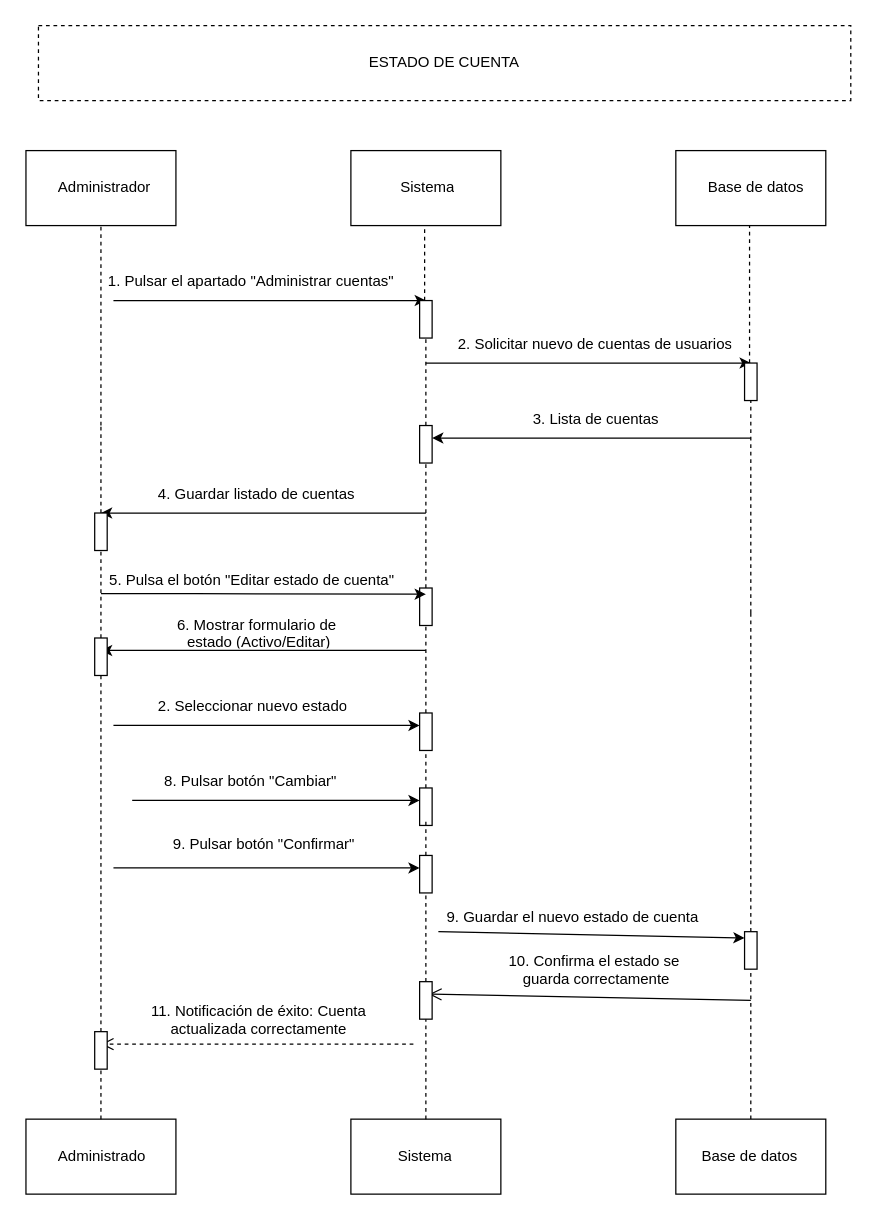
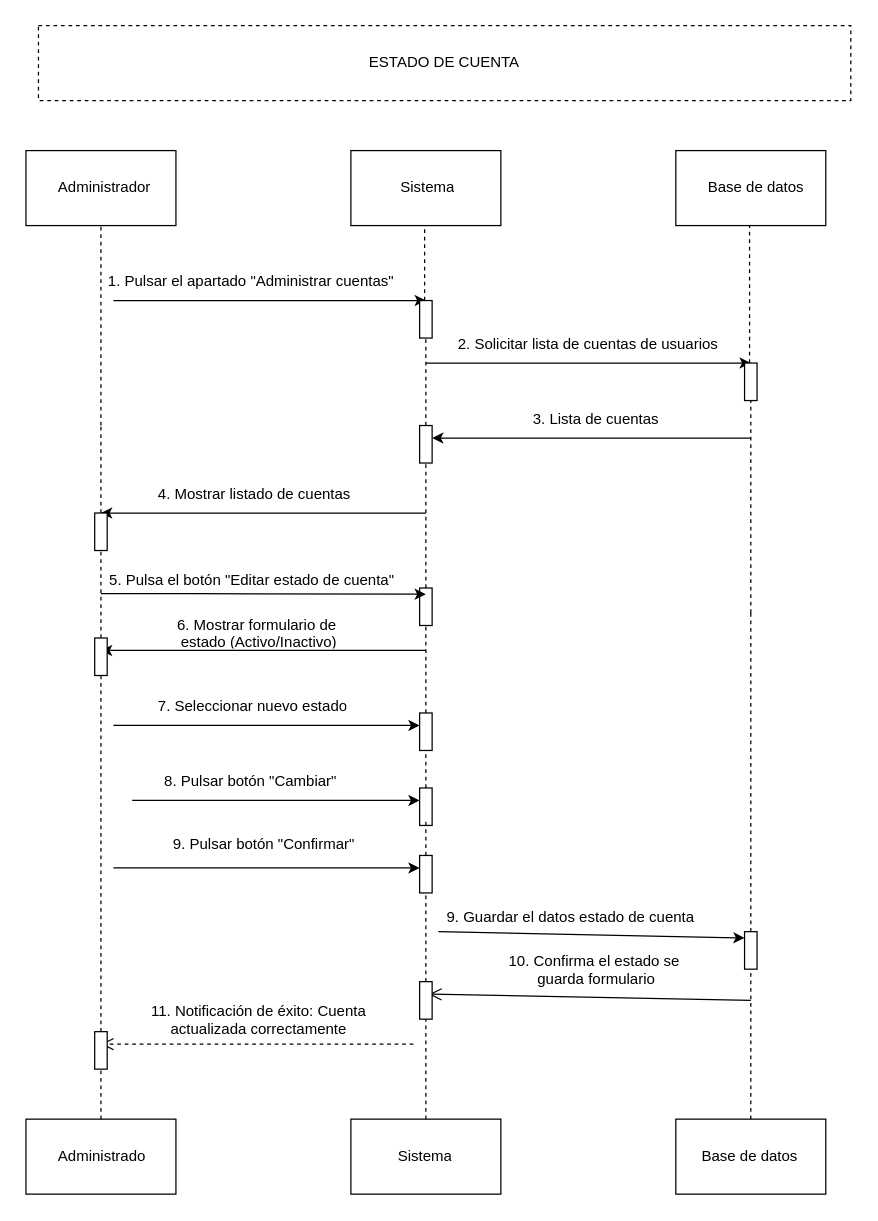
(596, 344) -> (596, 344)
(266, 494) -> (266, 494)
(257, 632) -> (257, 632)
(258, 707) -> (258, 707)
(582, 918) -> (582, 918)
(594, 971) -> (594, 971)
